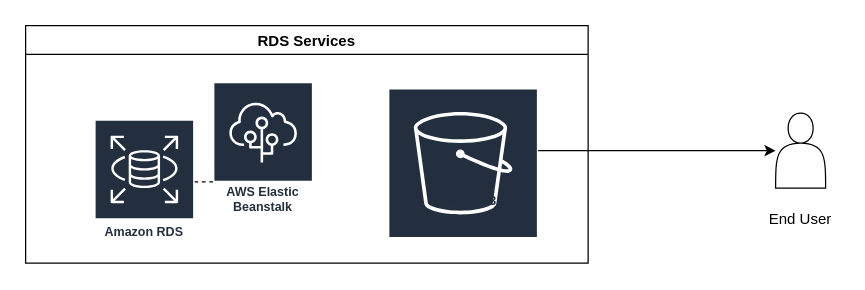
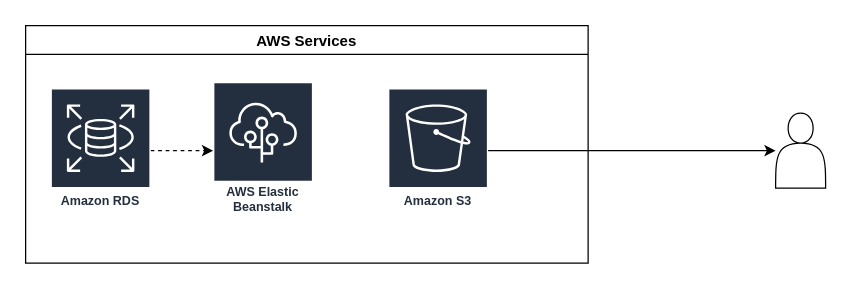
(306, 41) -> (306, 41)
(463, 151) -> (438, 151)
(144, 182) -> (101, 151)
(801, 219) -> none
